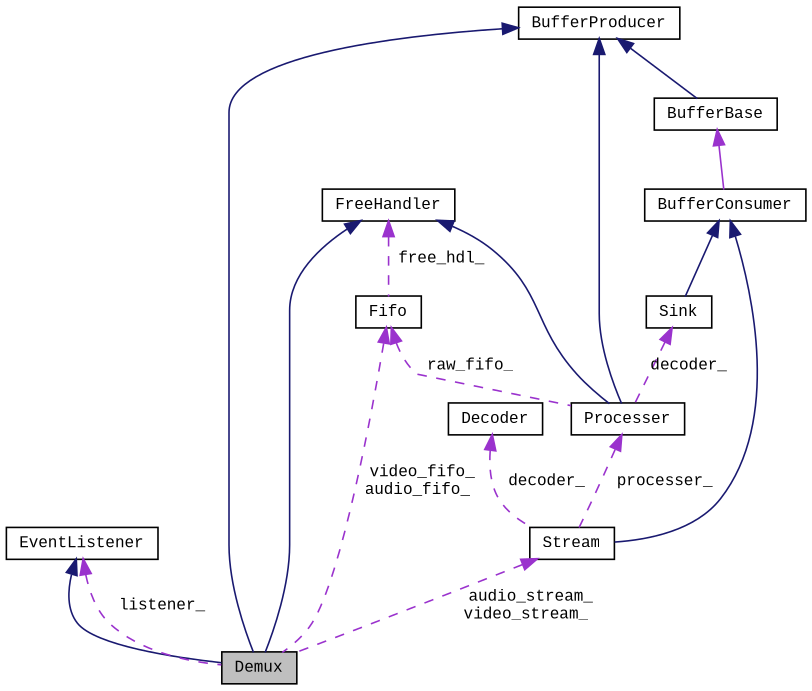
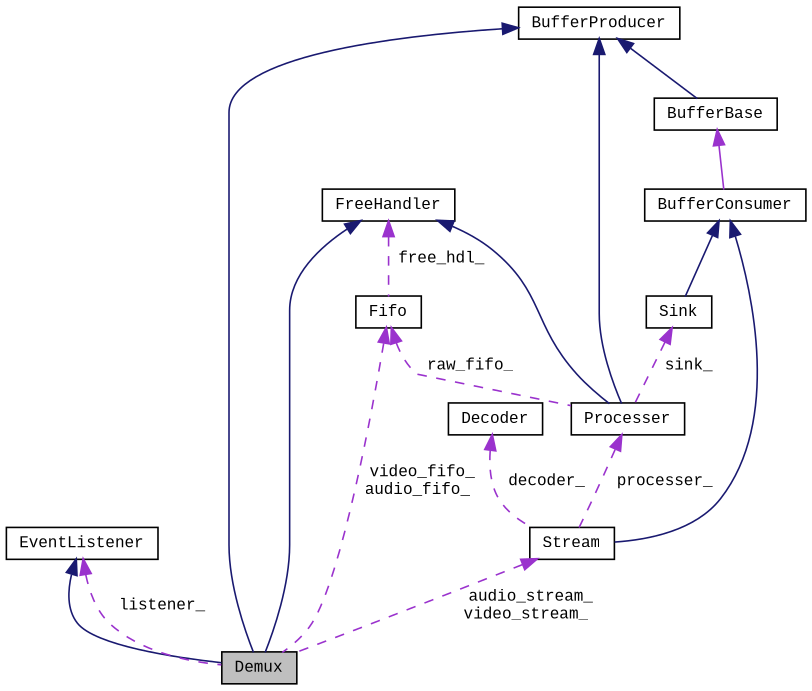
(685, 365) -> (685, 365)
